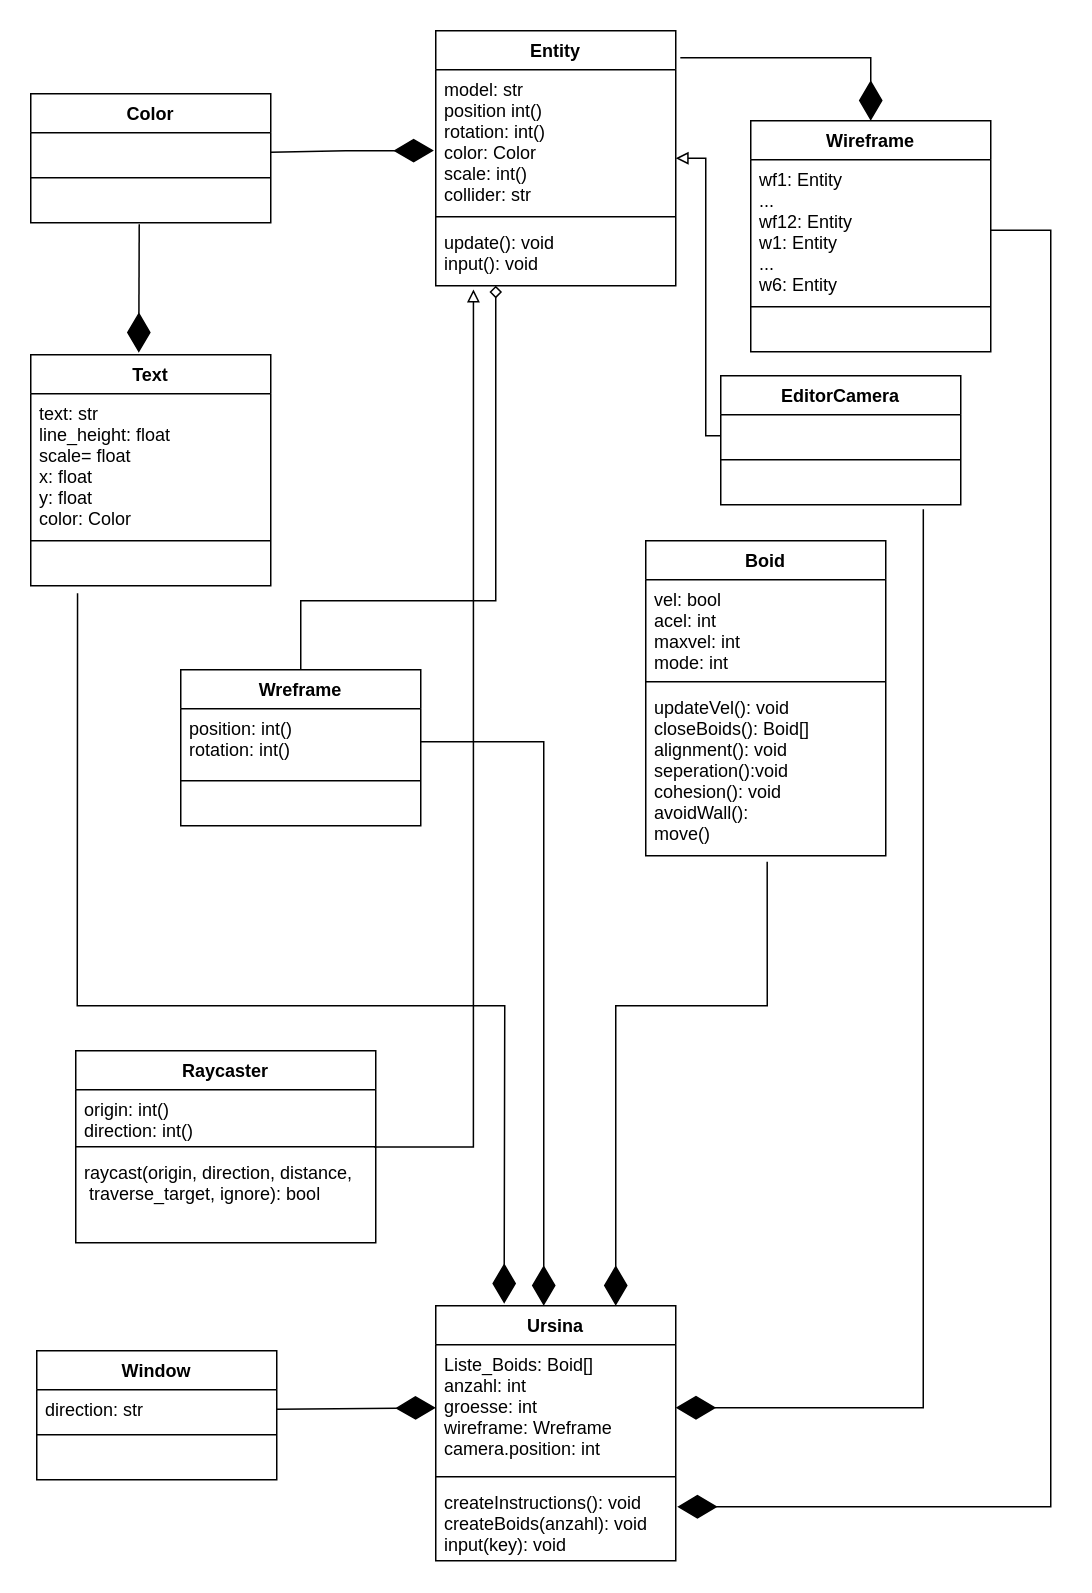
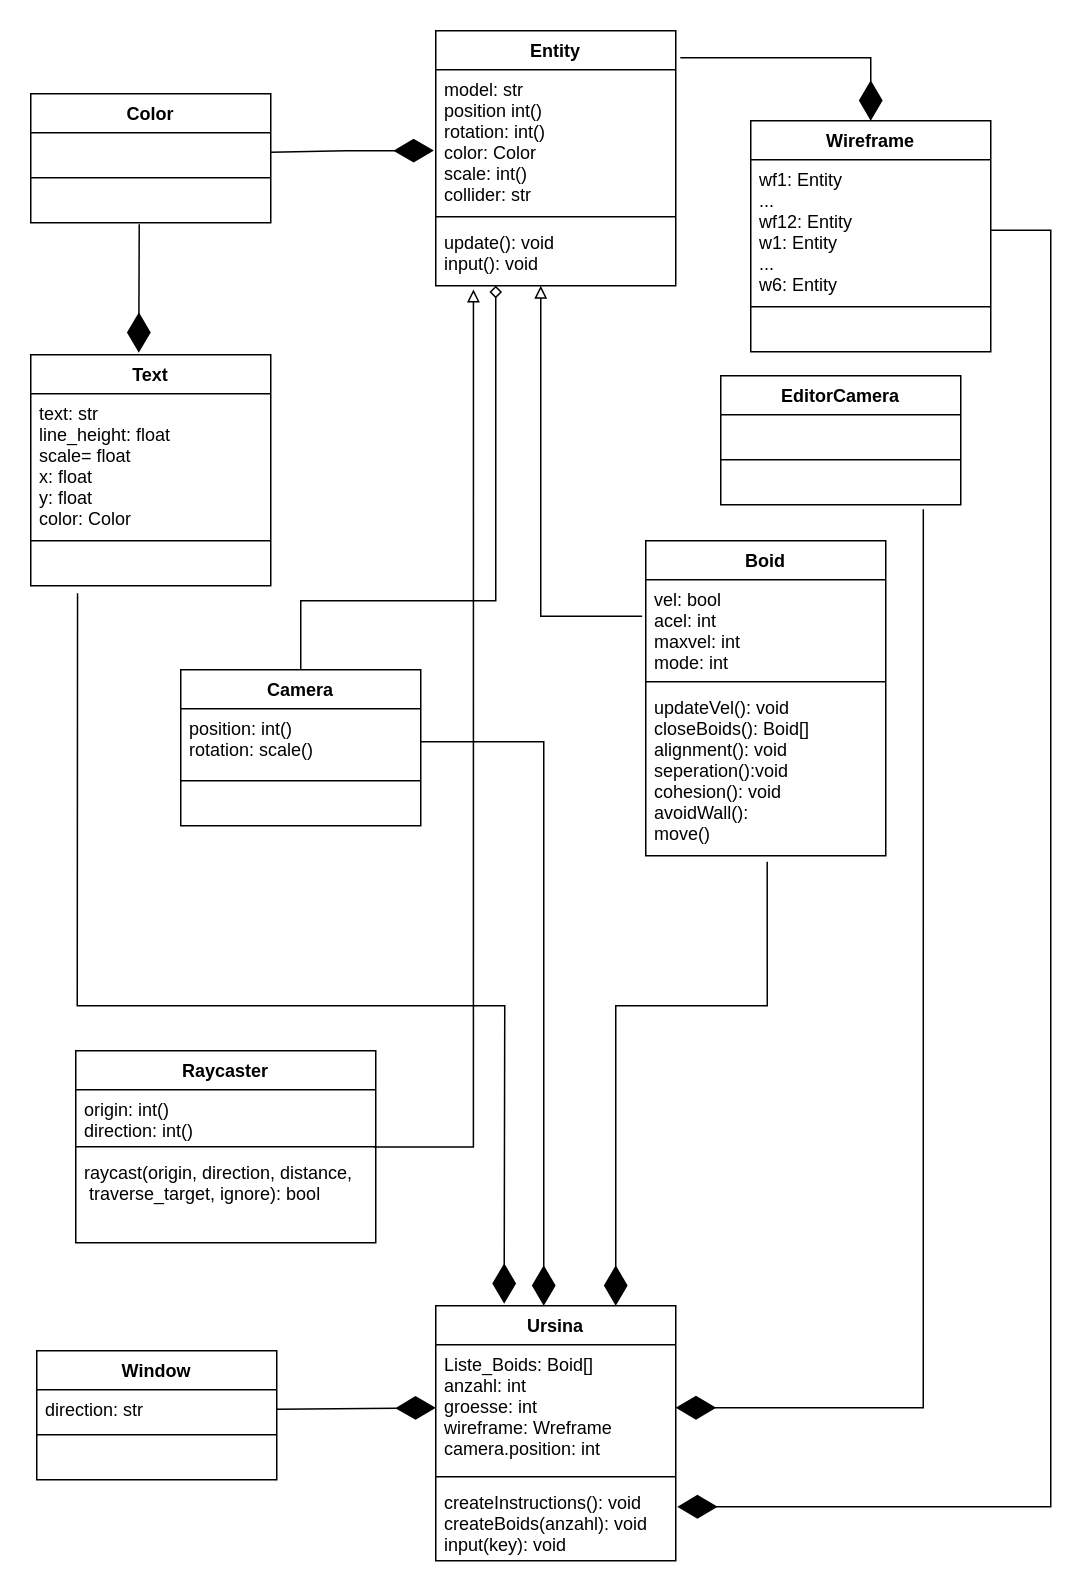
(706, 294) -> none
none -> (541, 508)
(300, 690) -> (300, 690)
(253, 729) -> (253, 729)
